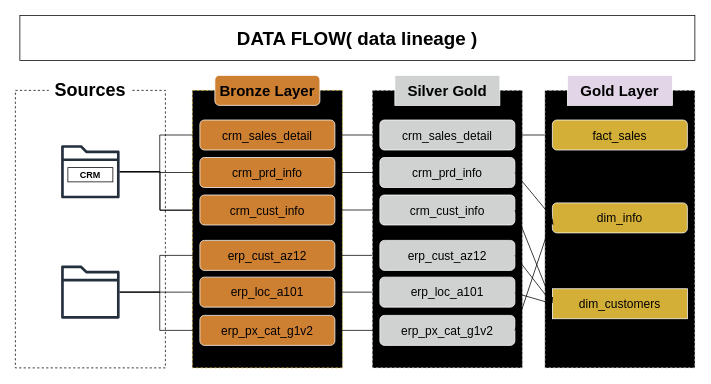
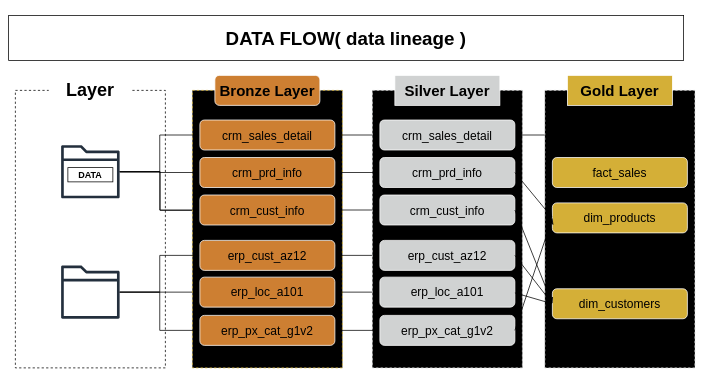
(357, 38) -> (346, 38)
(90, 90) -> (90, 90)
(447, 90) -> (447, 90)
(620, 90) -> (620, 90)
(620, 135) -> (620, 173)
(90, 175) -> (90, 175)
(620, 218) -> (620, 218)
(620, 304) -> (620, 304)
